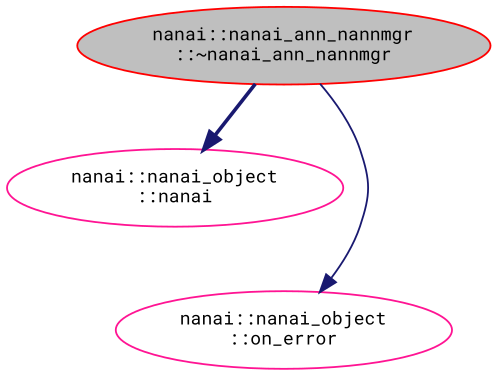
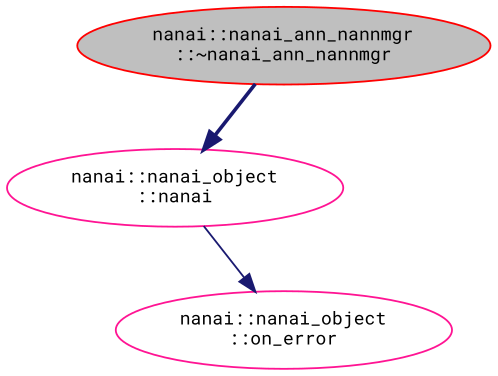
(367, 179) -> (224, 252)
